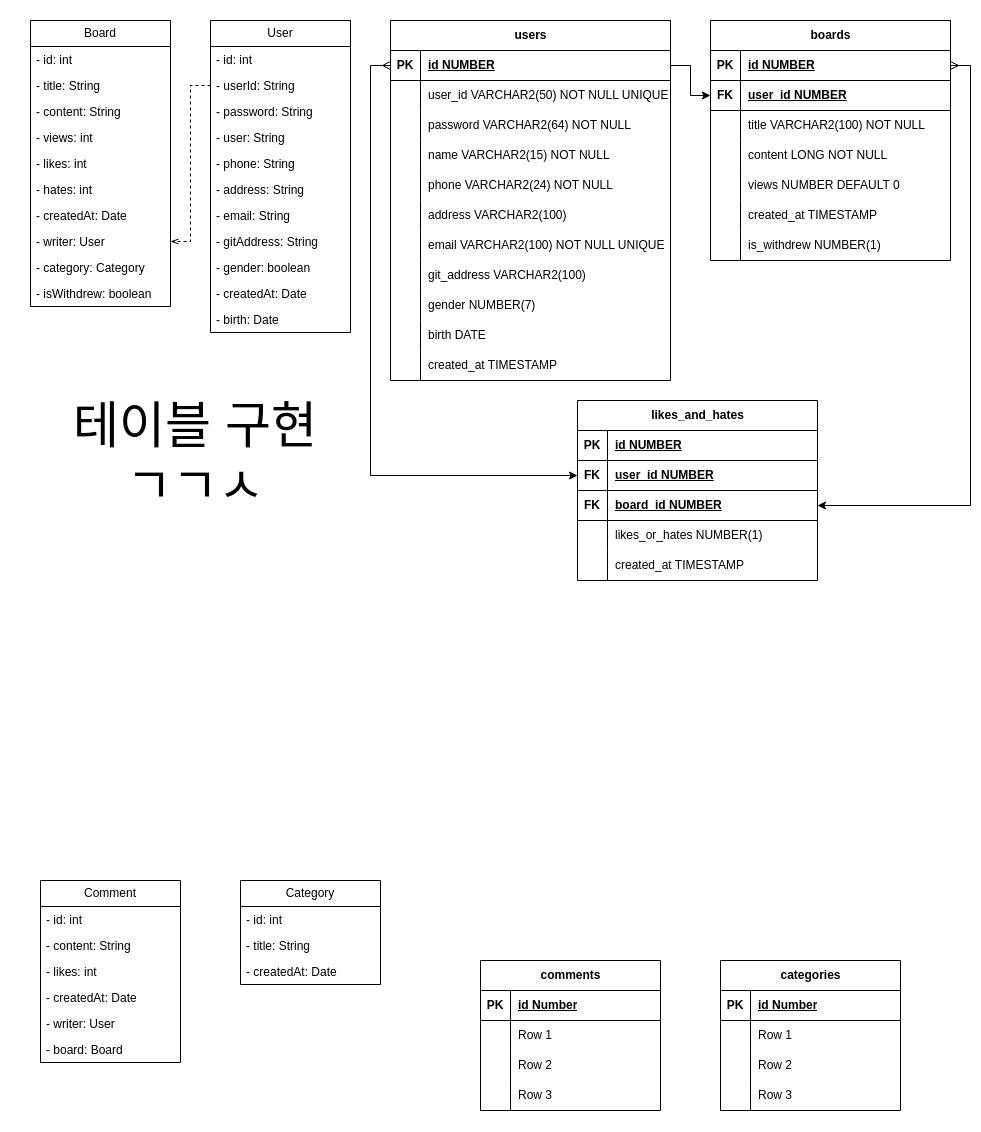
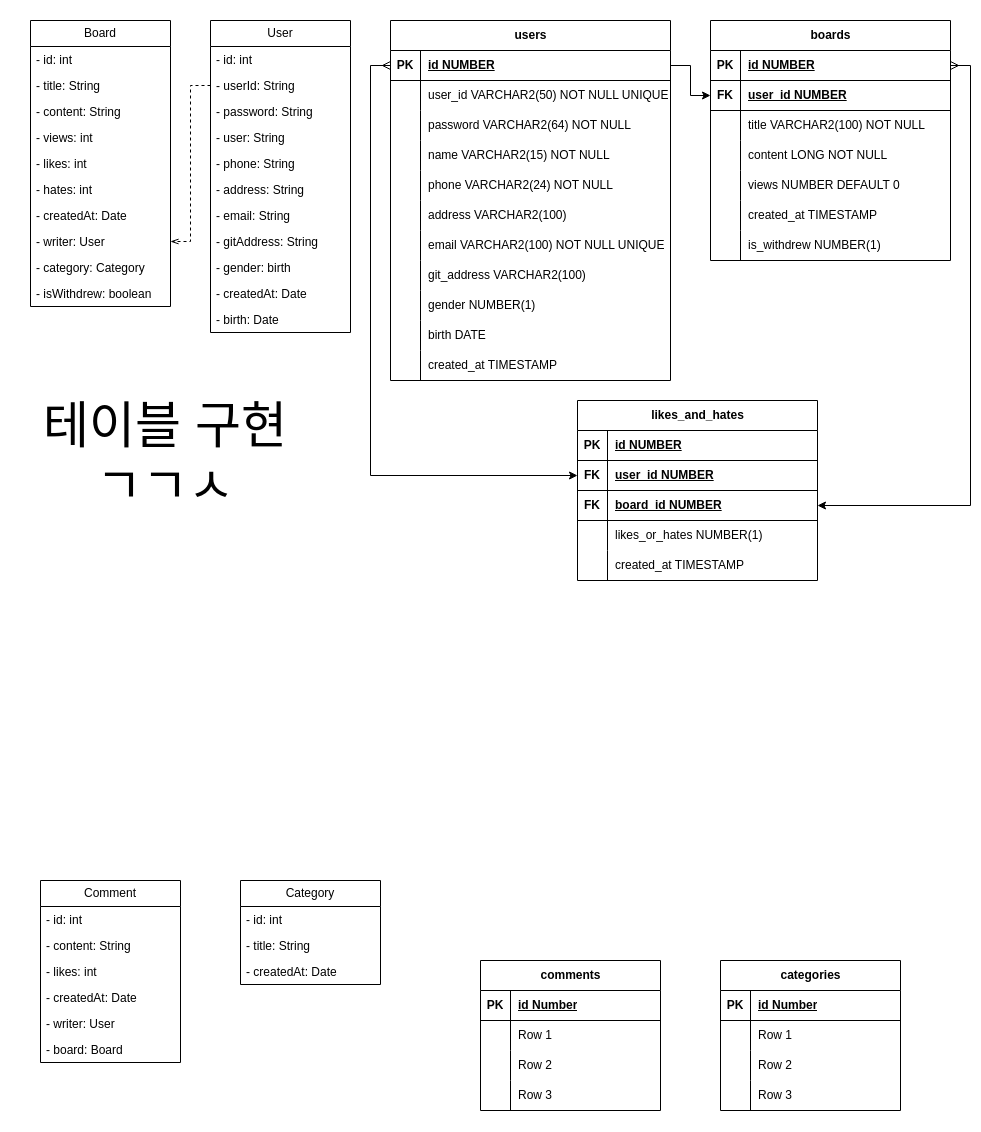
(267, 269) -> (261, 269)
(481, 306) -> (481, 306)
(196, 456) -> (166, 456)
